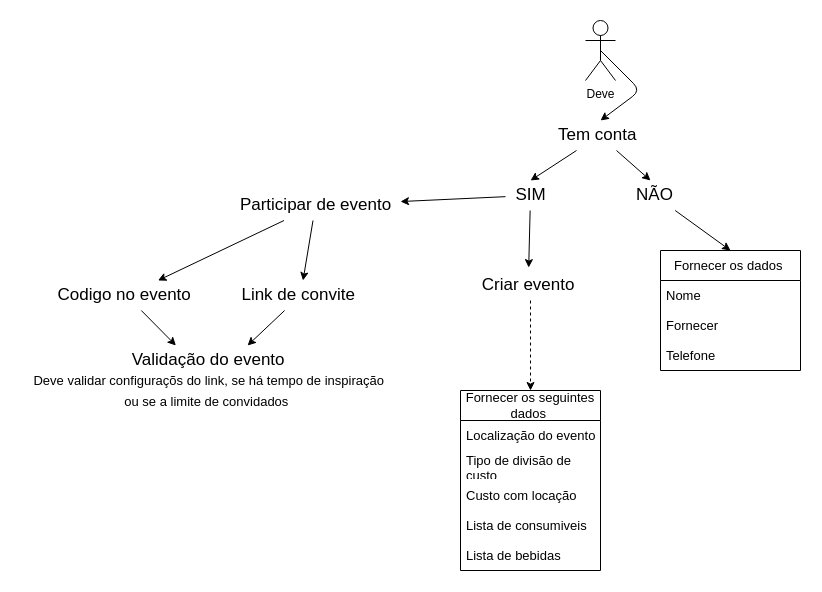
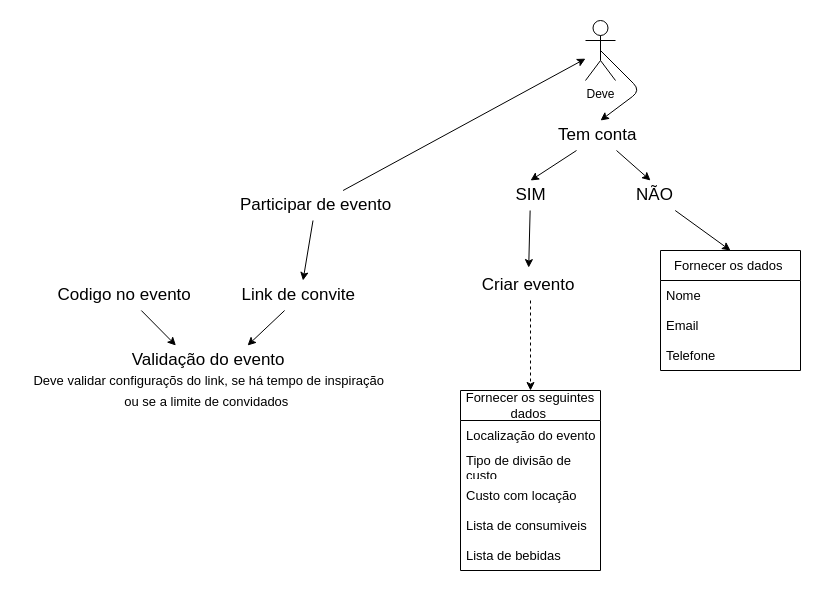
(456, 199) -> none
(224, 249) -> (461, 126)
(696, 326) -> (681, 326)
